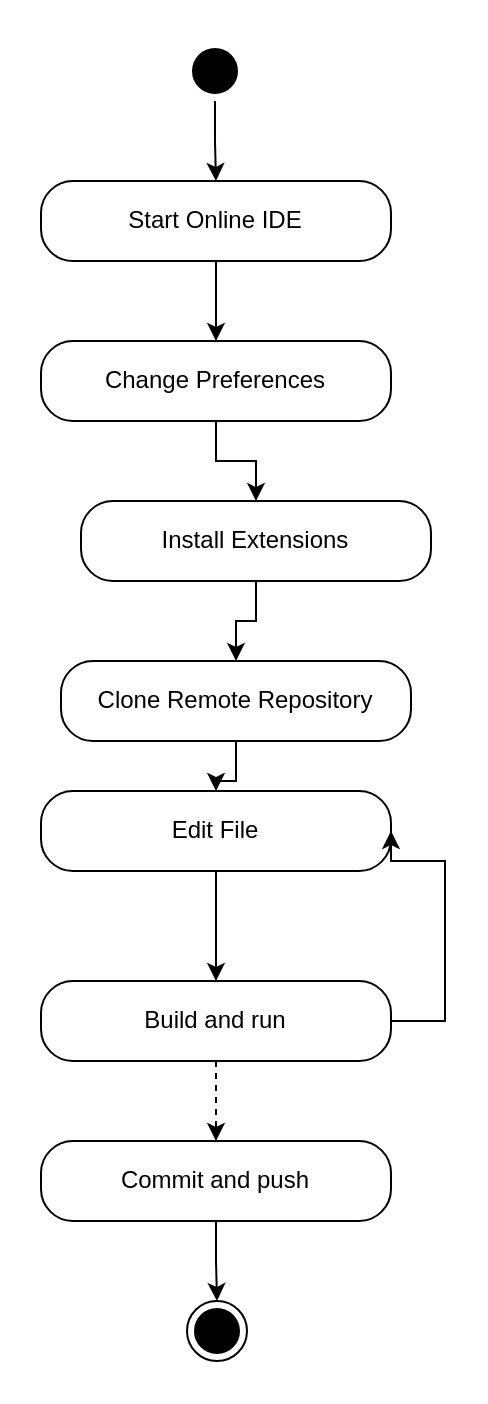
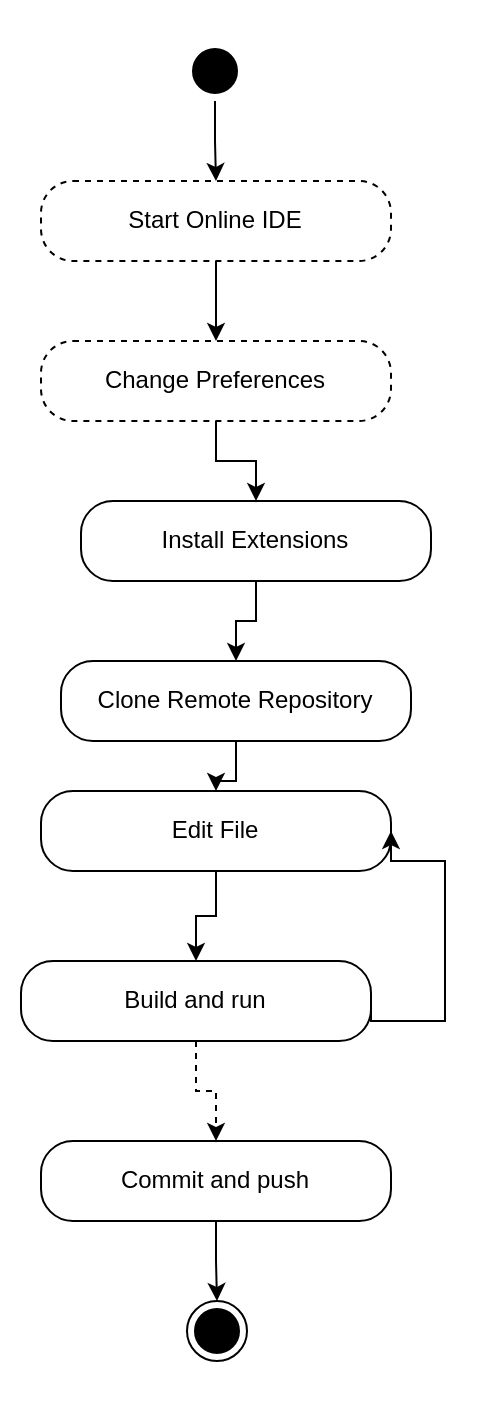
(216, 221) -> (216, 221)
(216, 381) -> (216, 381)
(216, 1021) -> (196, 1001)
